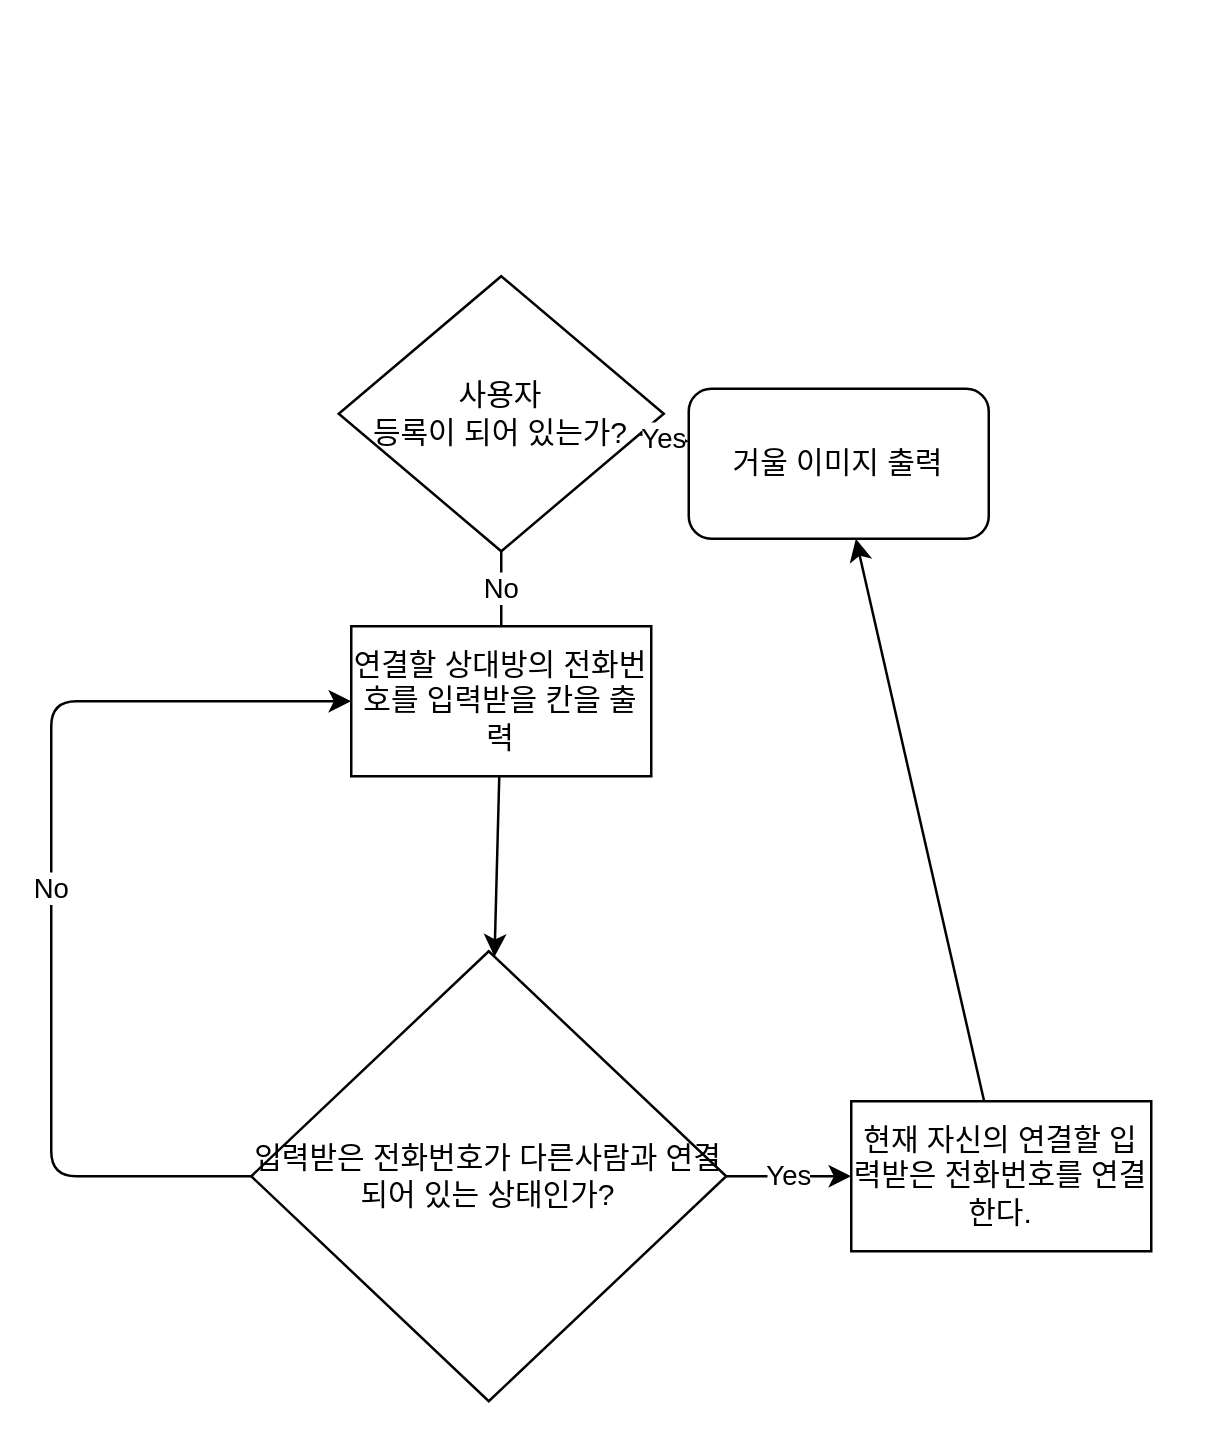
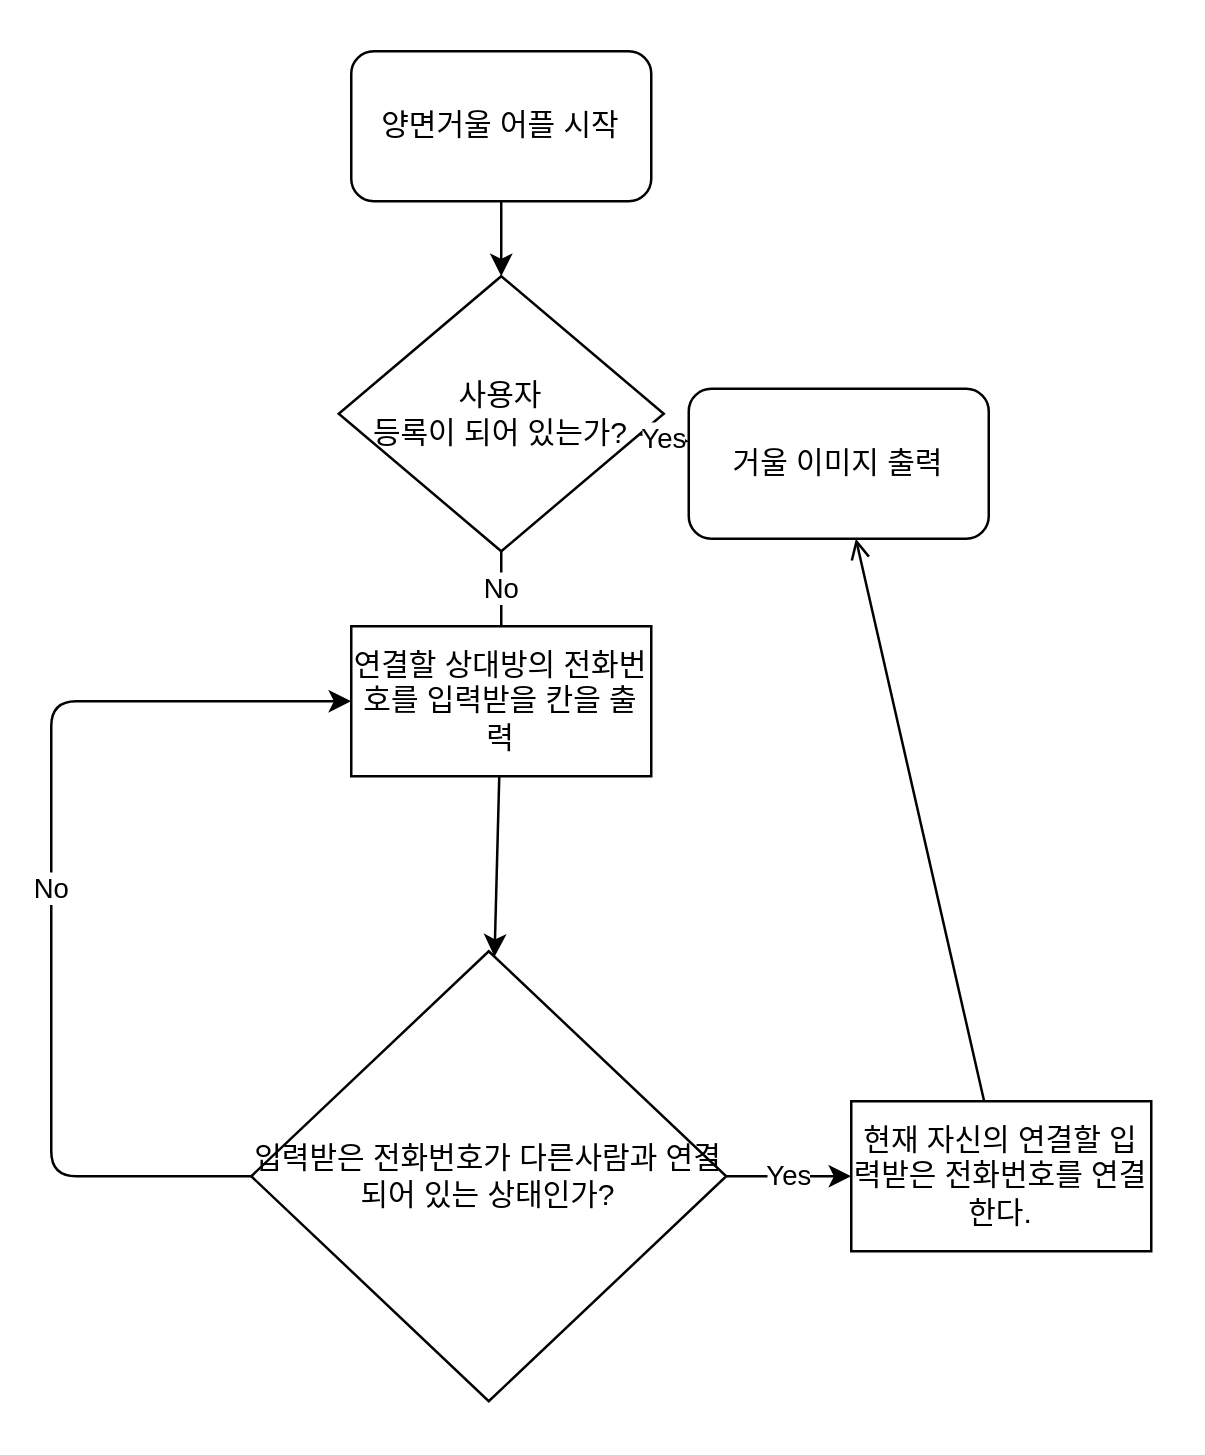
none -> (501, 126)
none -> (501, 230)
(860, 556) -> (859, 551)
